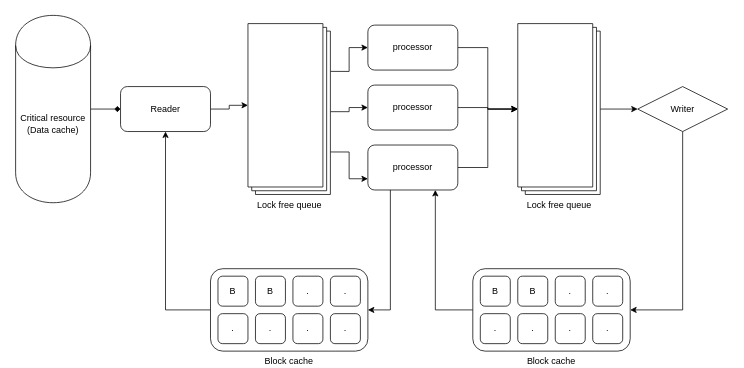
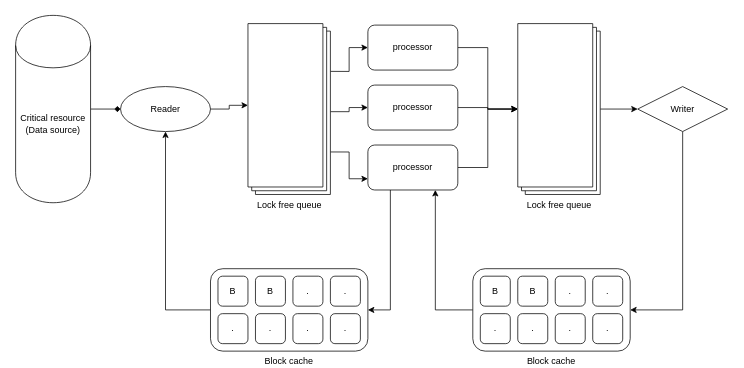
(165, 109) -> (165, 109)
(53, 124) -> (53, 124)
